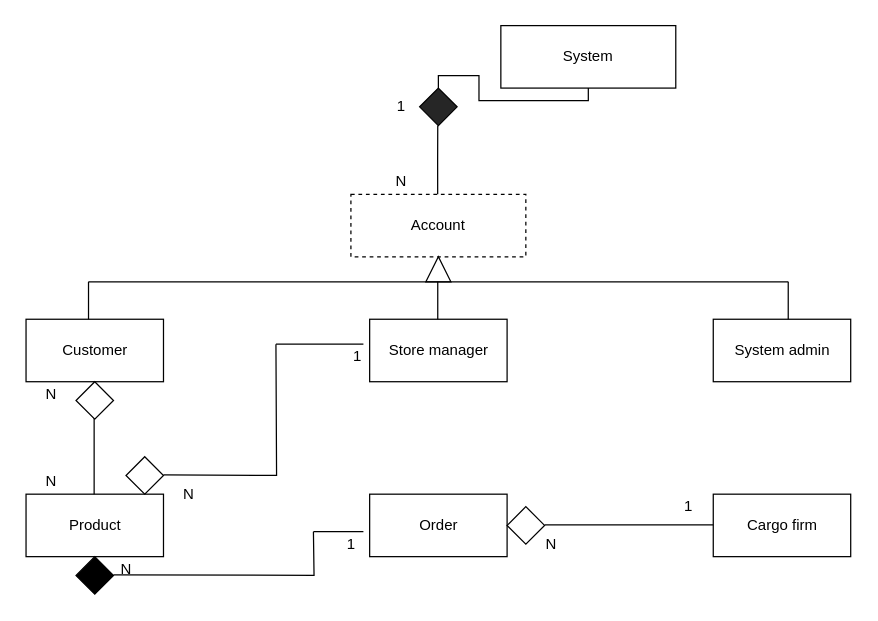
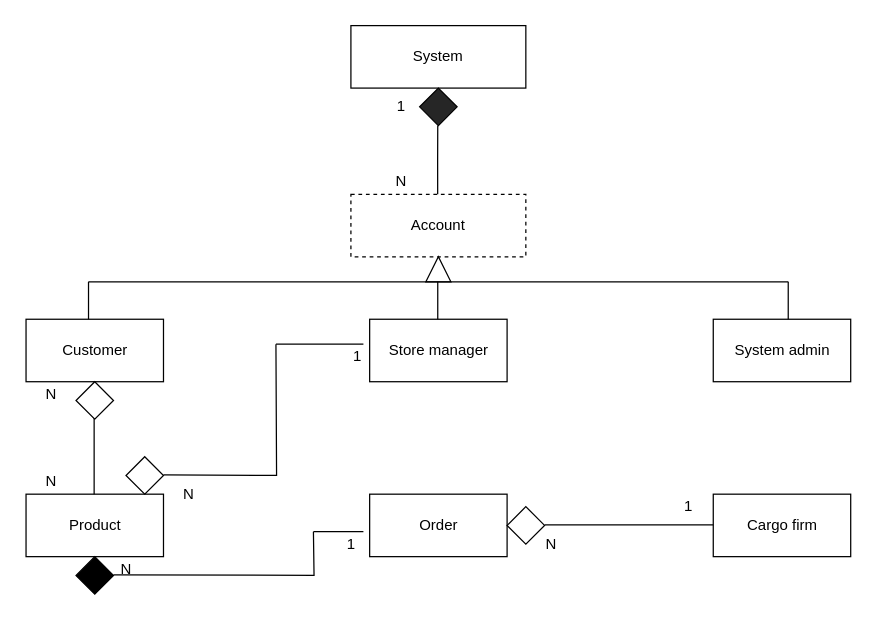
(588, 57) -> (438, 57)
